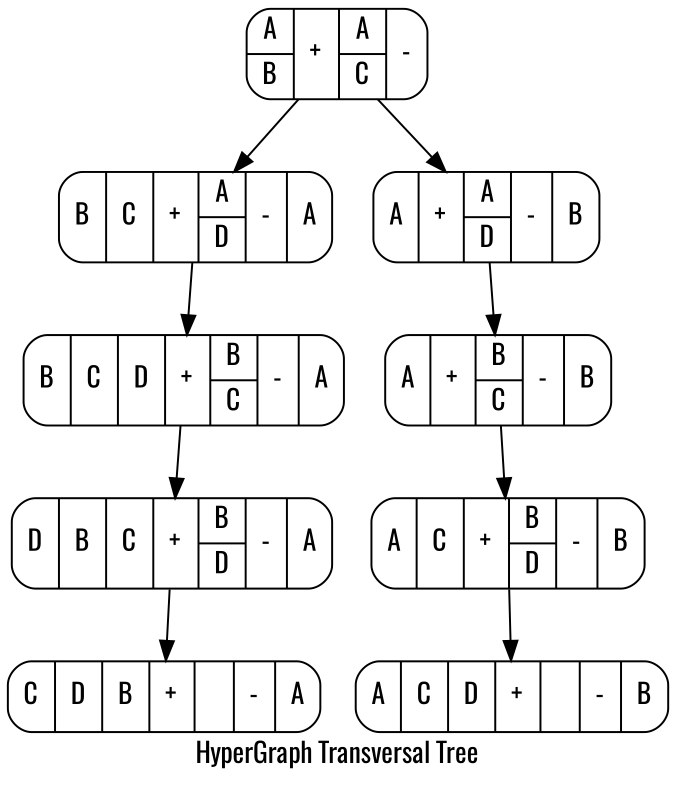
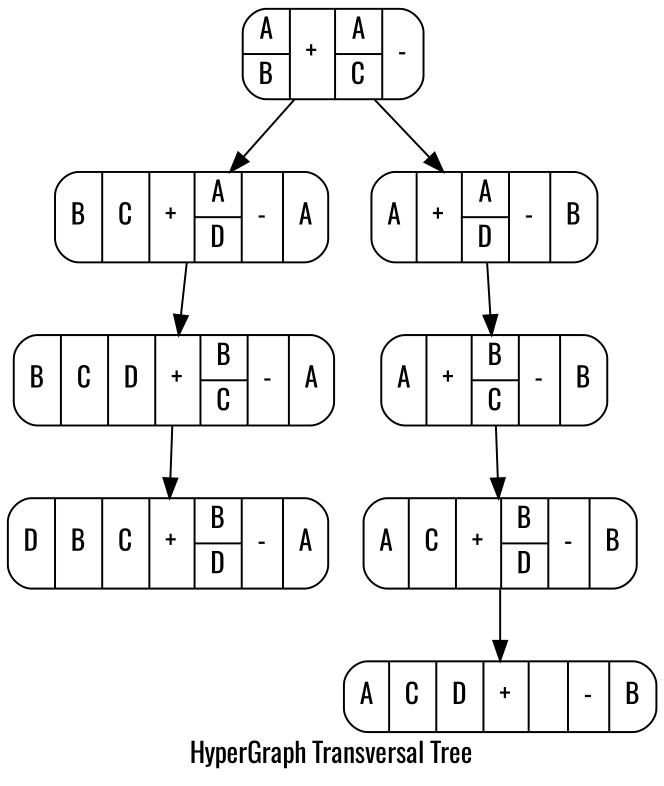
(164, 697) -> none
